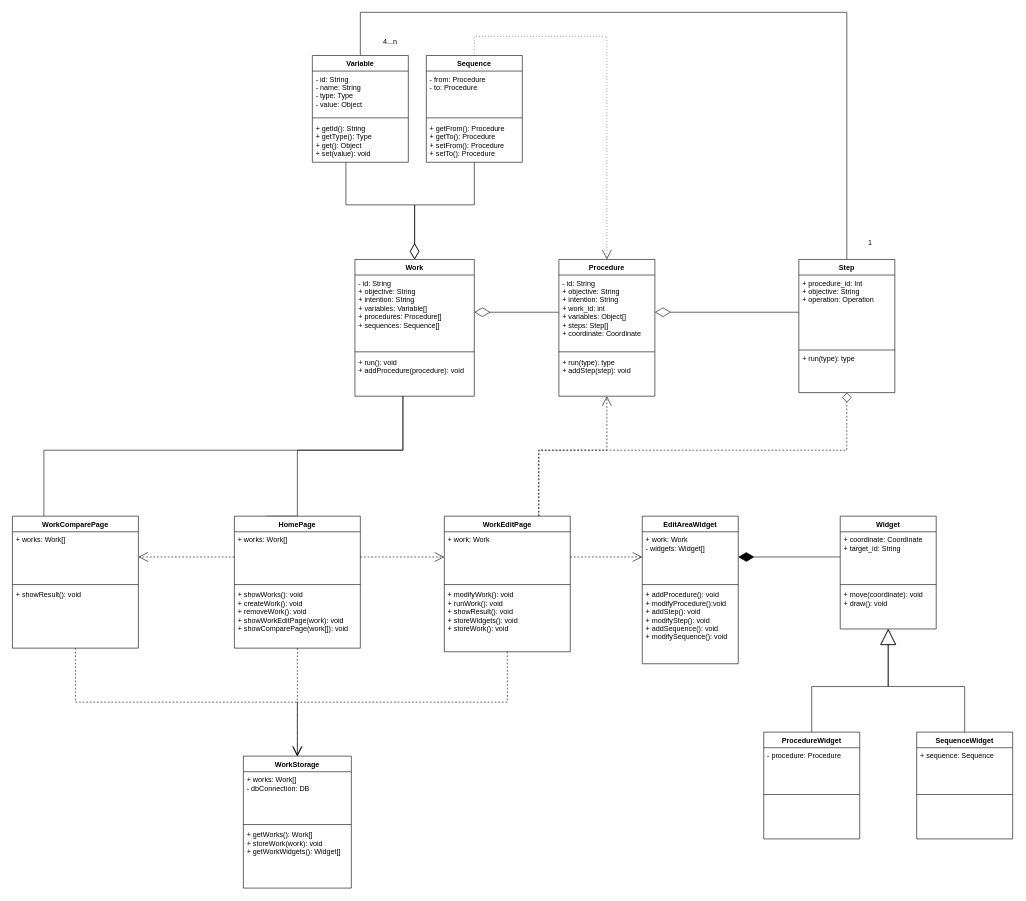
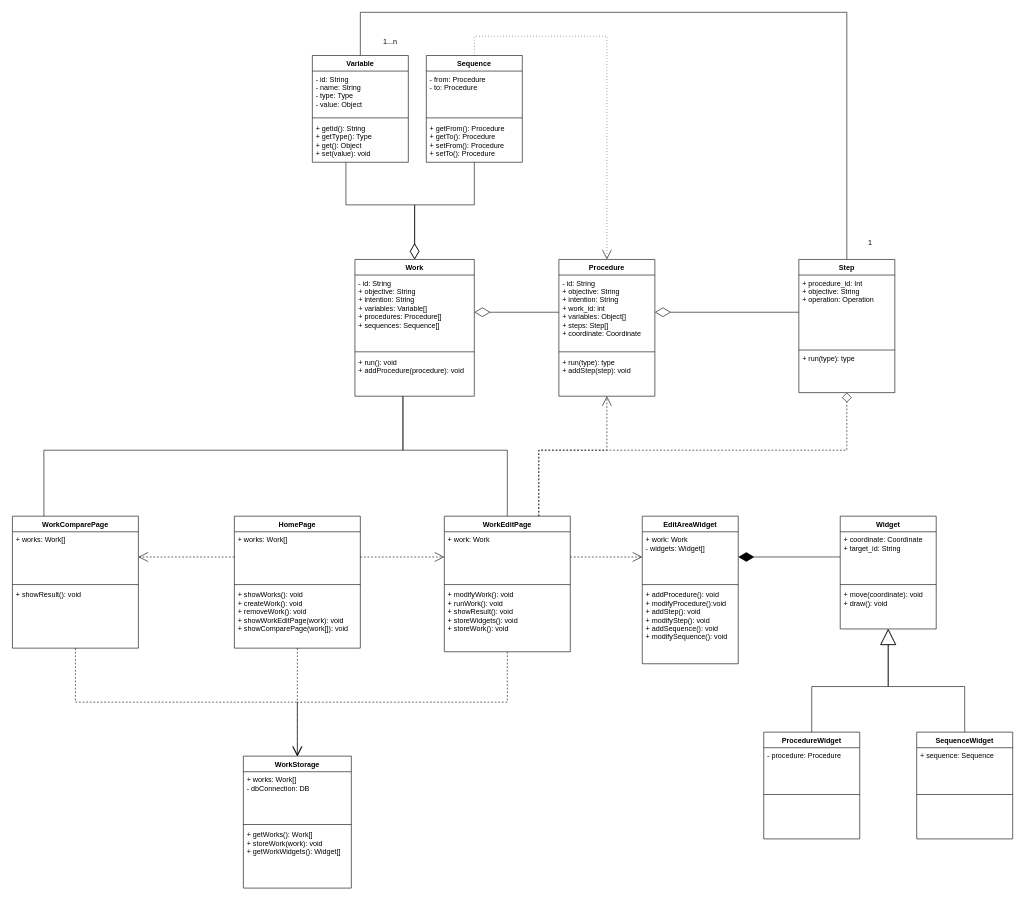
(390, 42) -> (390, 42)
none -> (489, 450)
(297, 485) -> none
